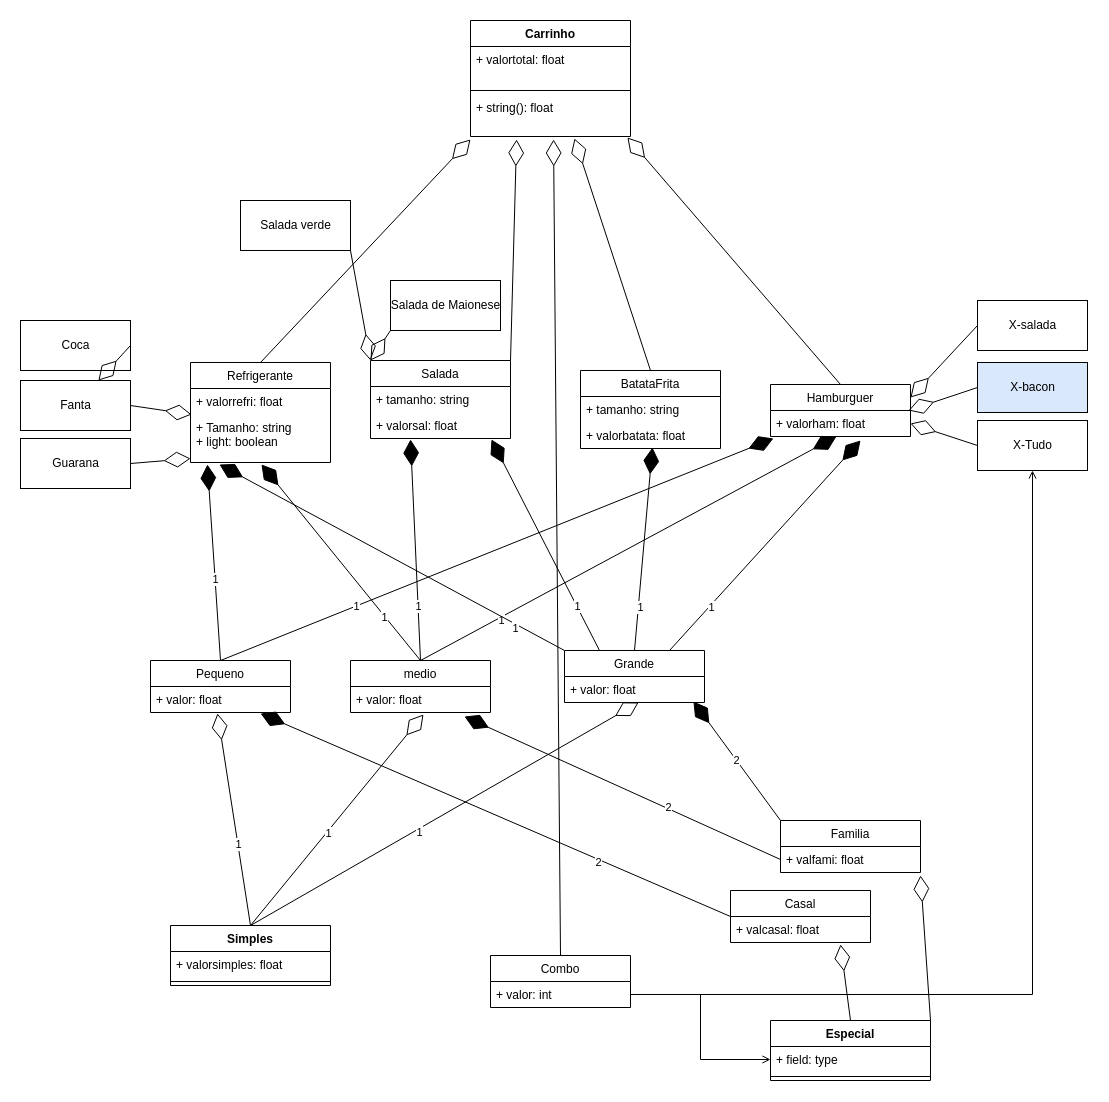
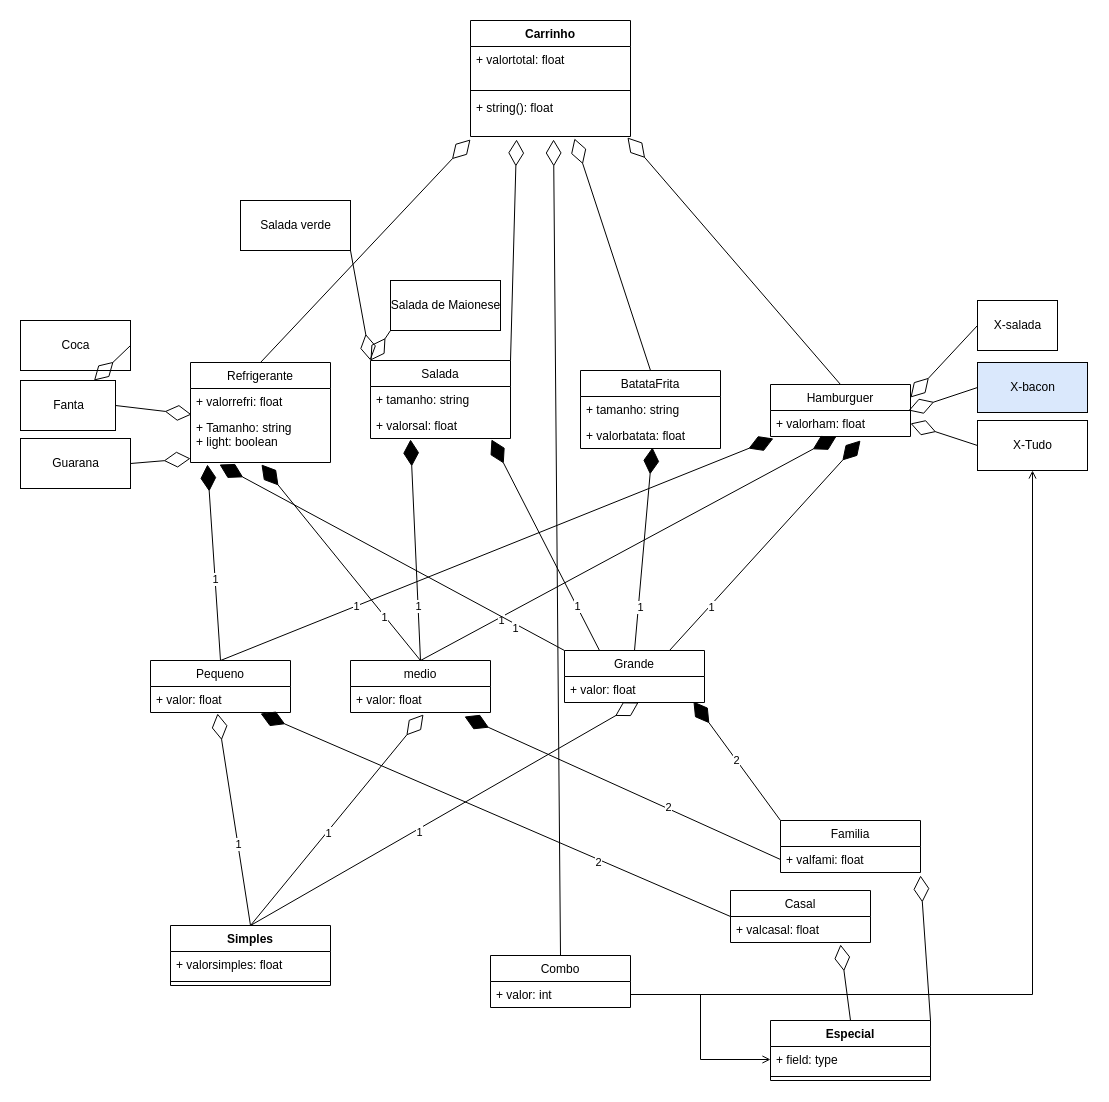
(1033, 326) -> (1018, 326)
(76, 406) -> (68, 406)
